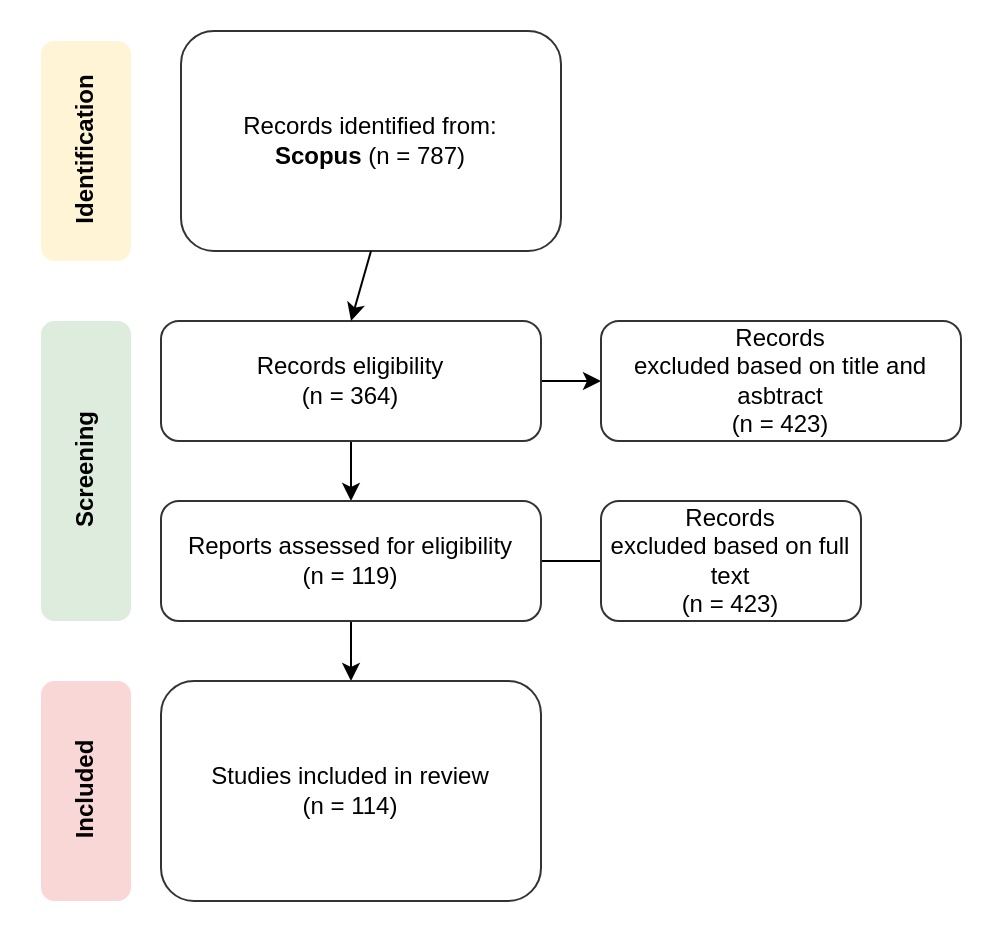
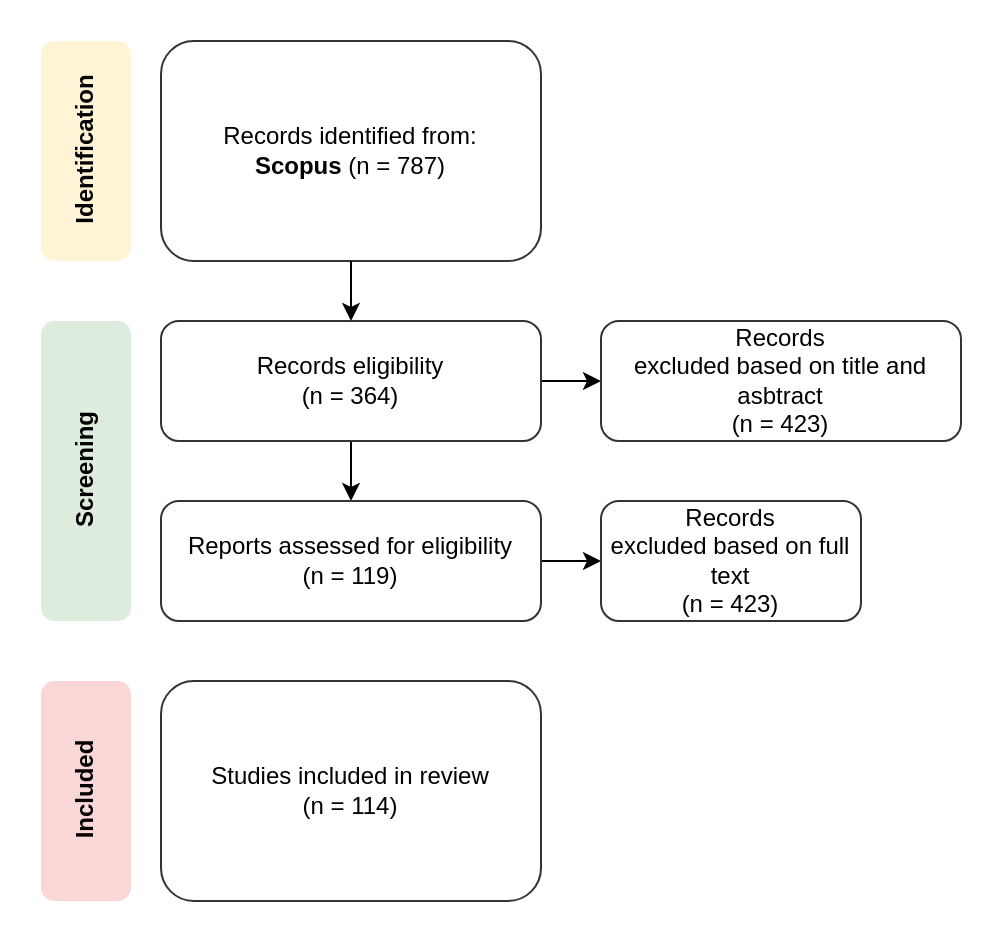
(371, 141) -> (351, 151)
(591, 561) -> (586, 561)
(351, 658) -> none
